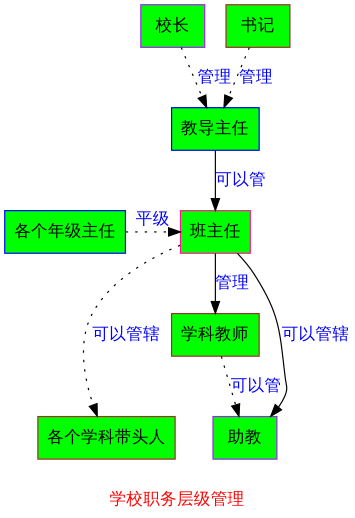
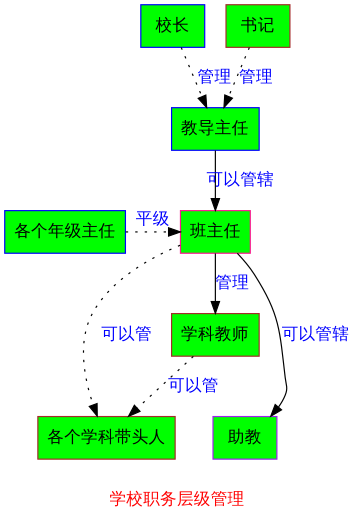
(173, 26) -> (173, 26)
(241, 180) -> (241, 180)
(127, 335) -> (127, 335)
(228, 381) -> (165, 382)
